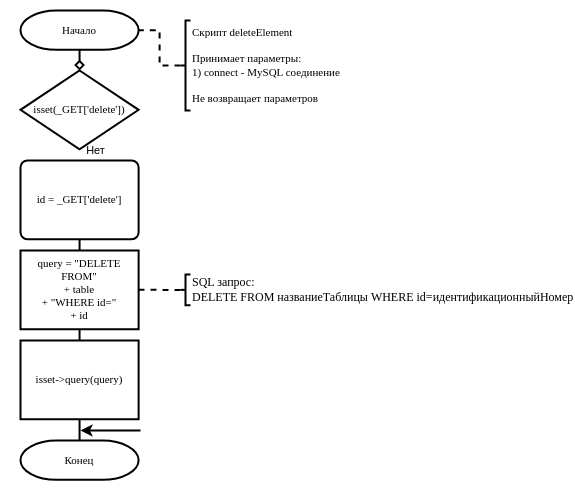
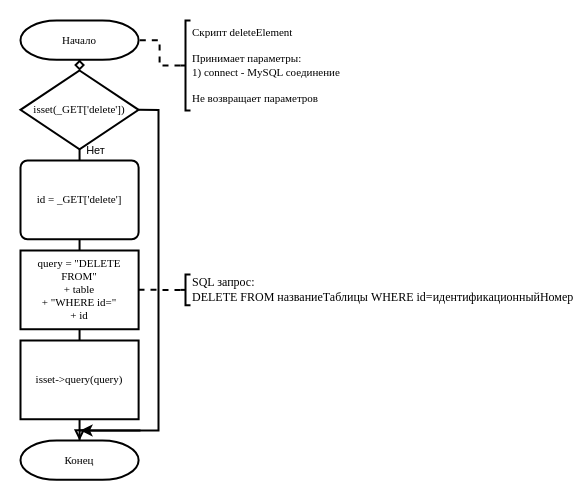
(80, 30) -> (80, 40)
none -> (80, 154)
none -> (159, 269)
(80, 427) -> (80, 427)
